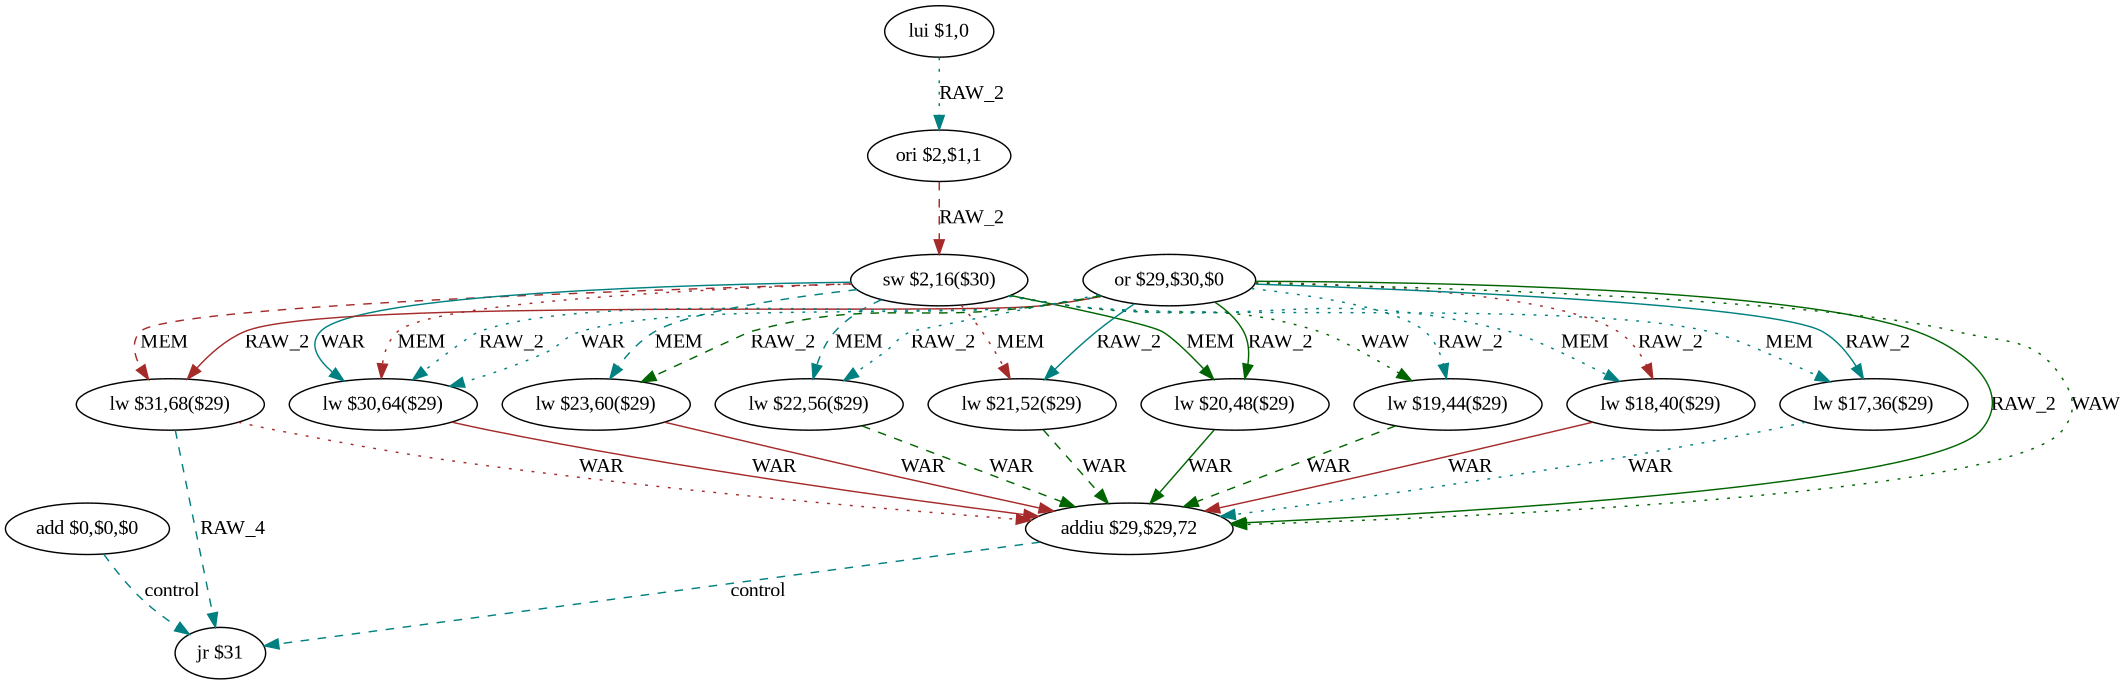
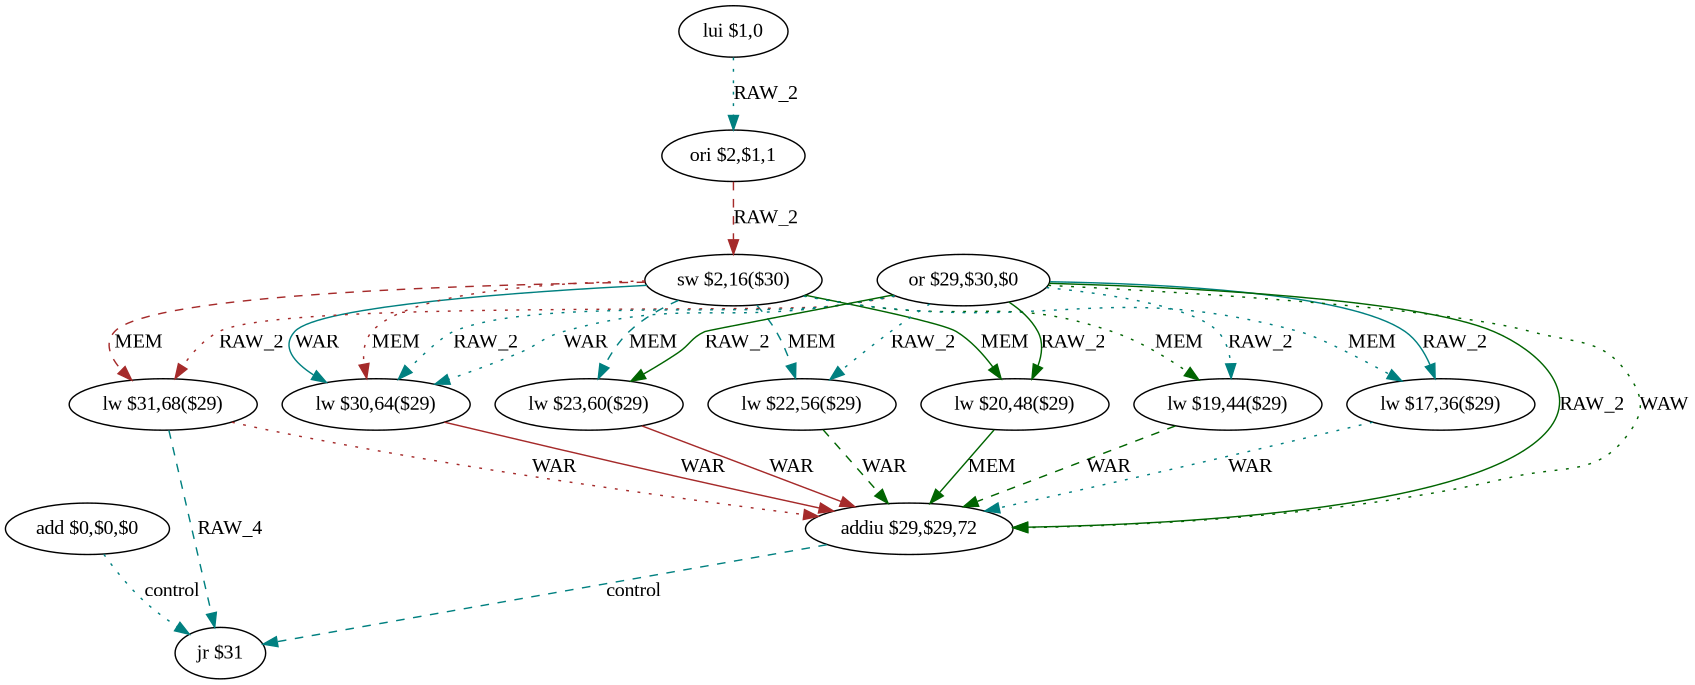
(643, 309) -> (495, 310)
(793, 322) -> (756, 321)
(1386, 342) -> (1179, 342)
(1022, 404) -> none
(1661, 404) -> none
(1210, 467) -> (992, 467)
(137, 594) -> (137, 594)
